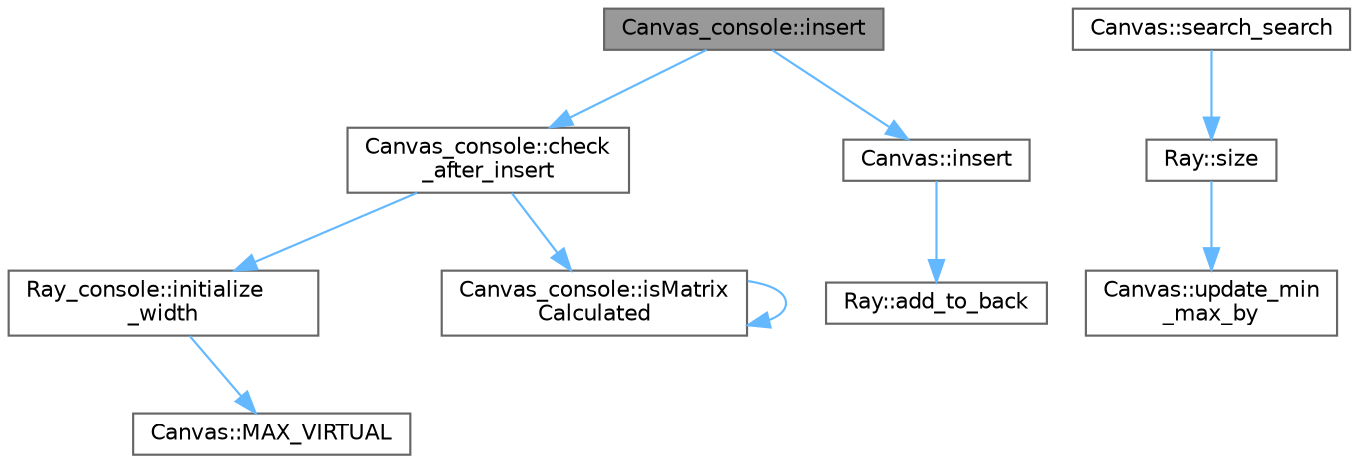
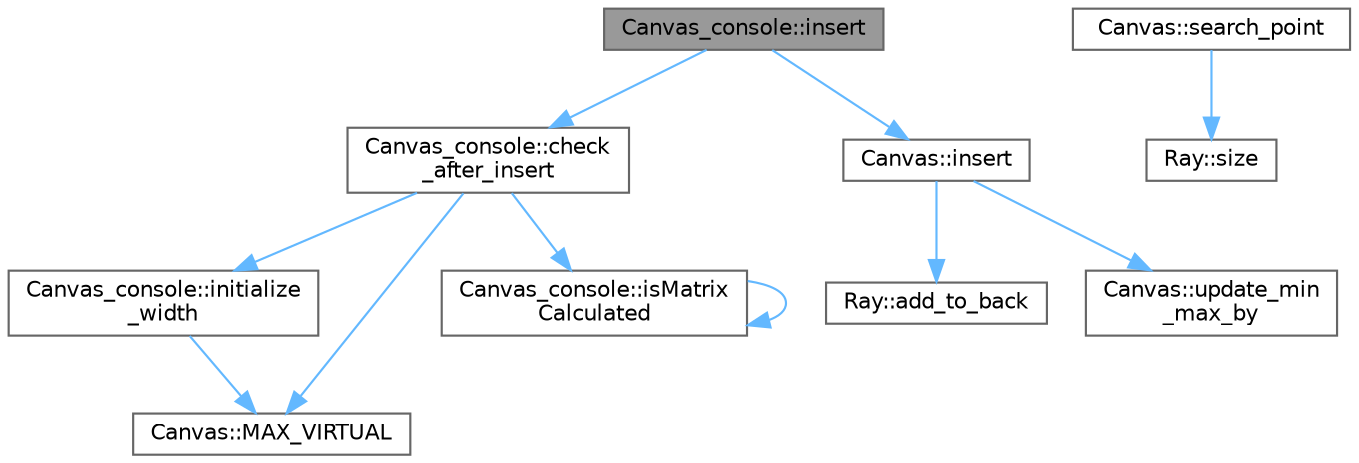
(1211, 29) -> (1211, 29)
(1211, 214) -> (1052, 221)
none -> (382, 295)
(163, 303) -> (163, 303)
